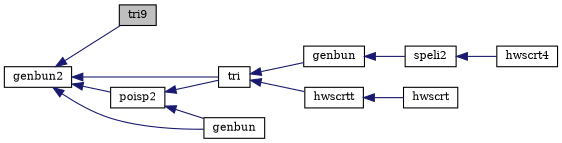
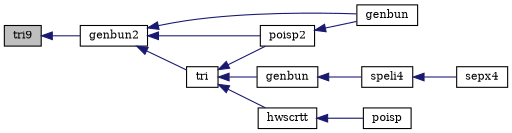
(93, 43) -> (66, 36)
(431, 56) -> (387, 77)
(527, 56) -> (482, 77)
(197, 85) -> (247, 55)
(431, 98) -> (387, 118)
